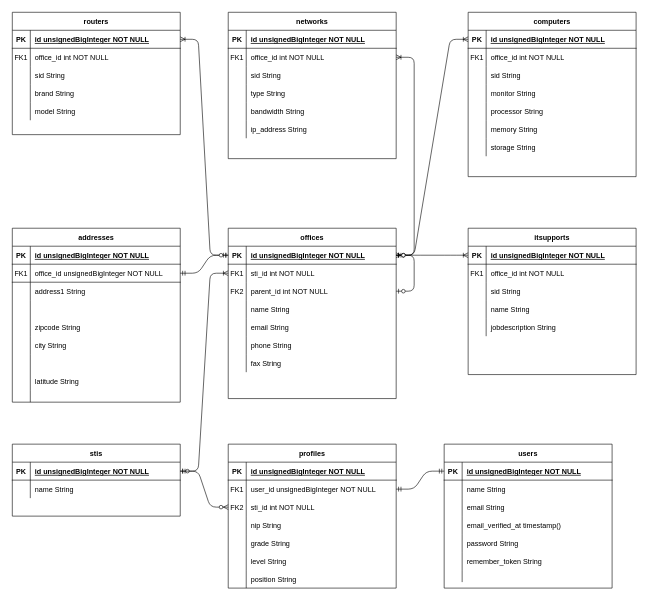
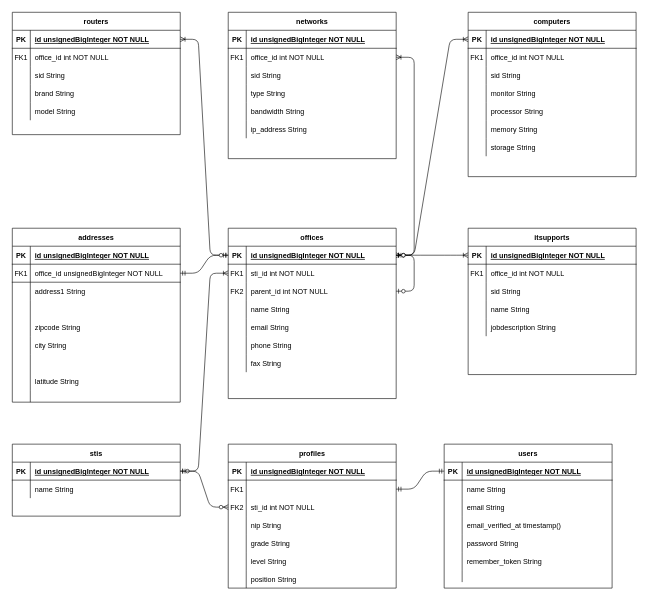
(321, 489) -> none
